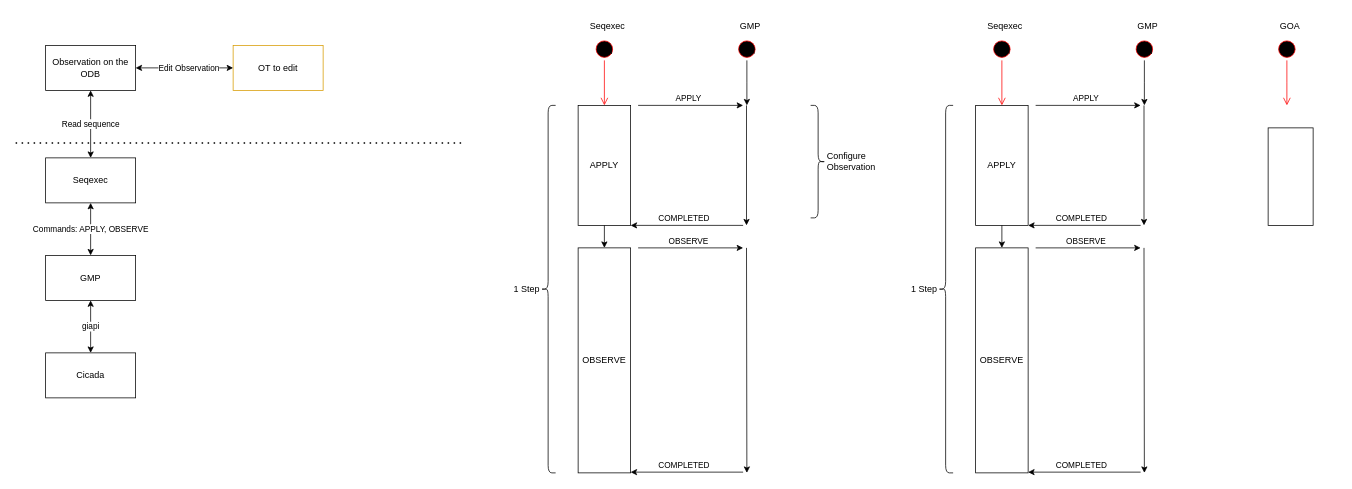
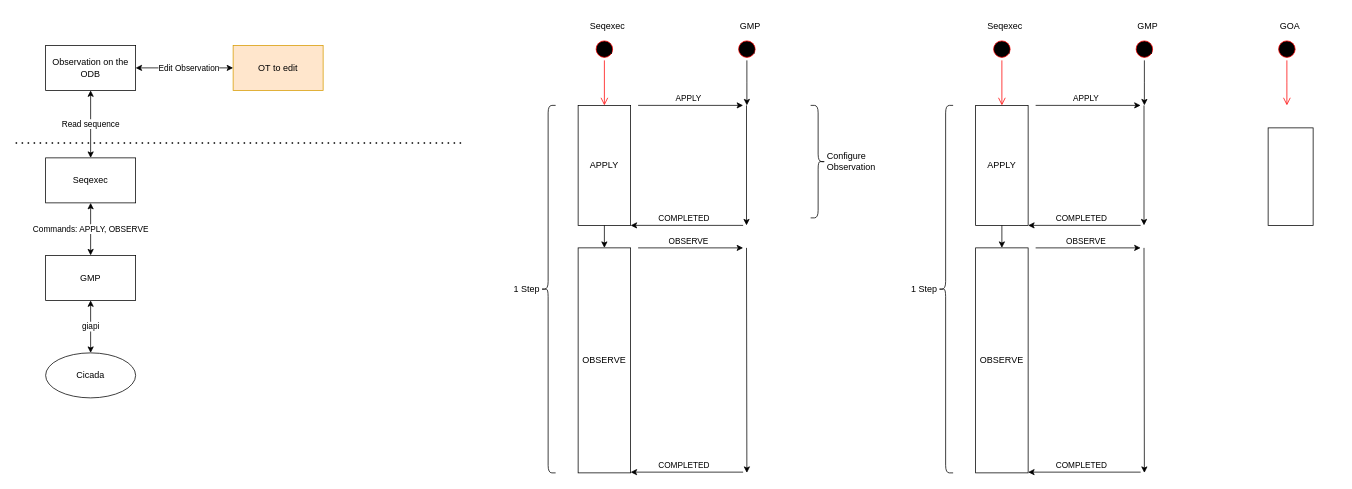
(278, 68) -> (278, 68)
(90, 375) -> (90, 375)
